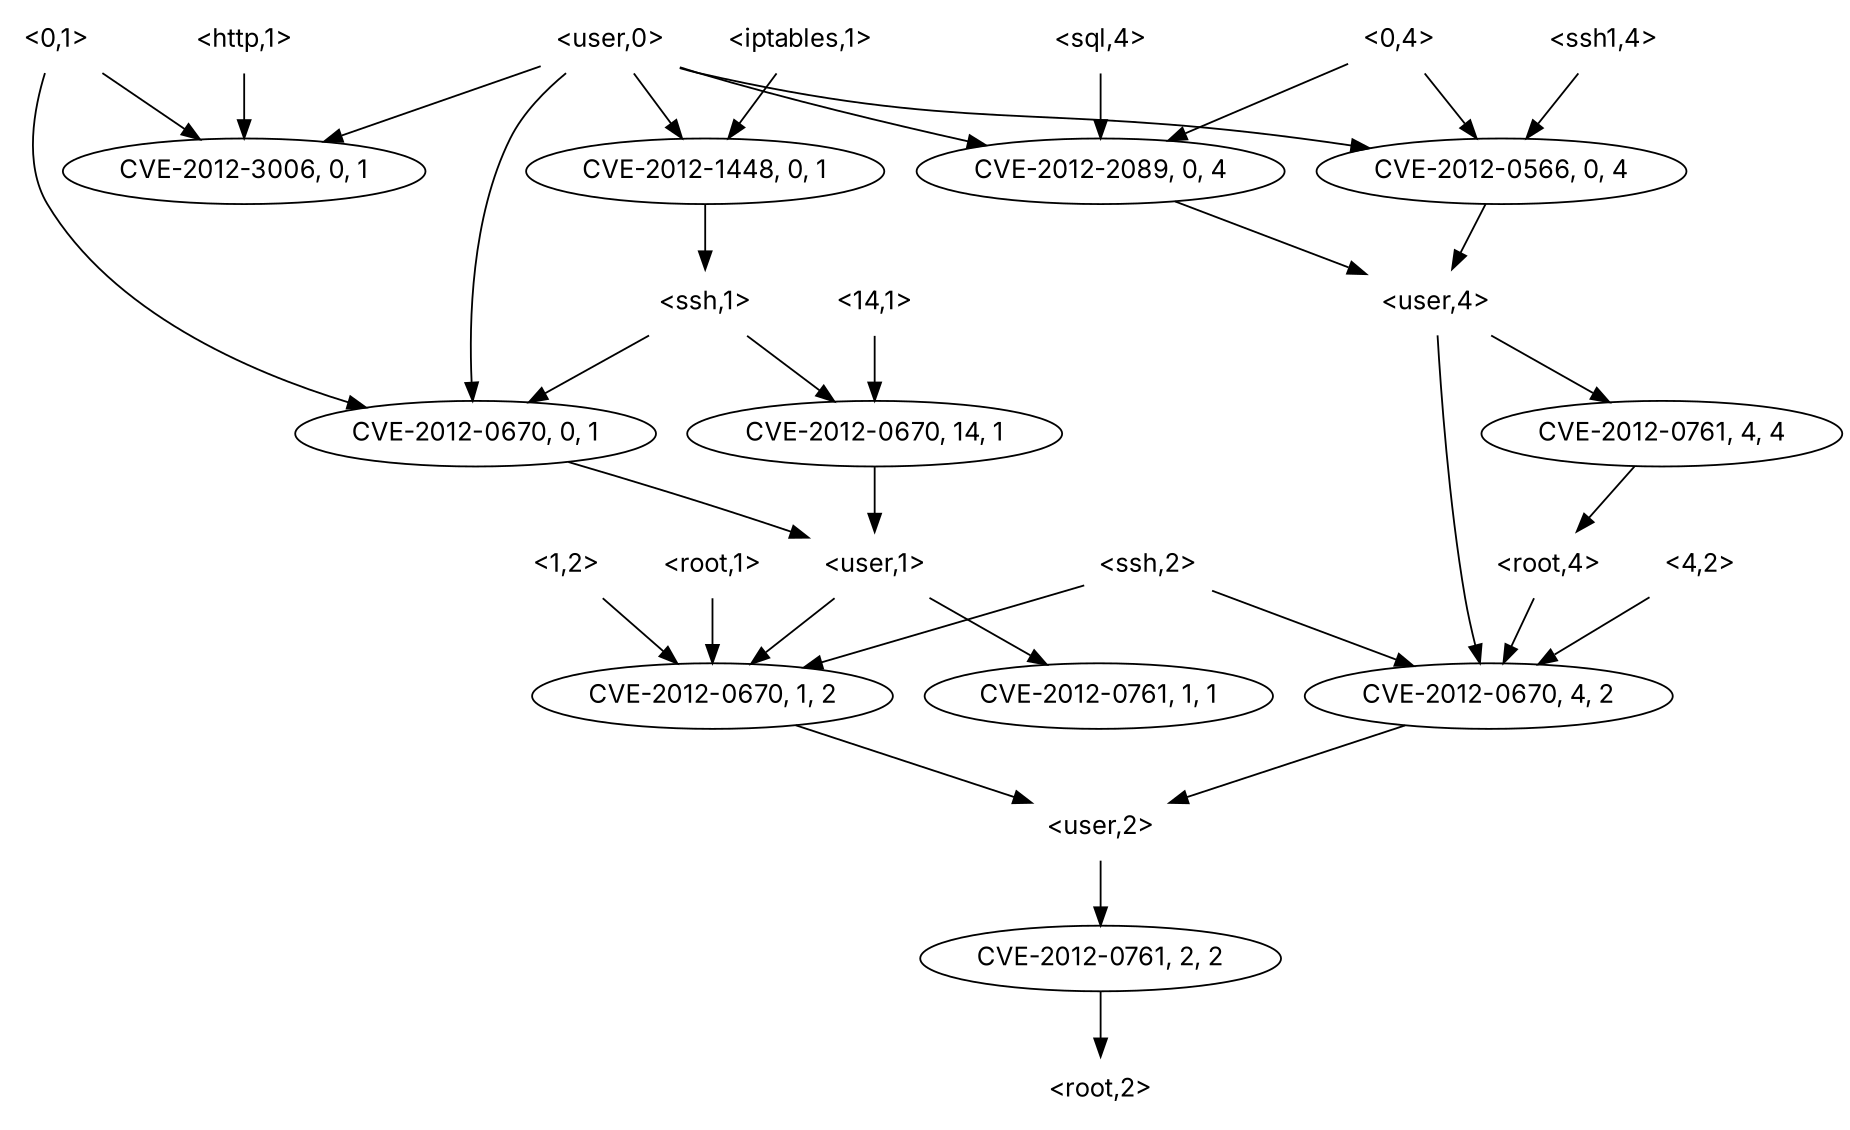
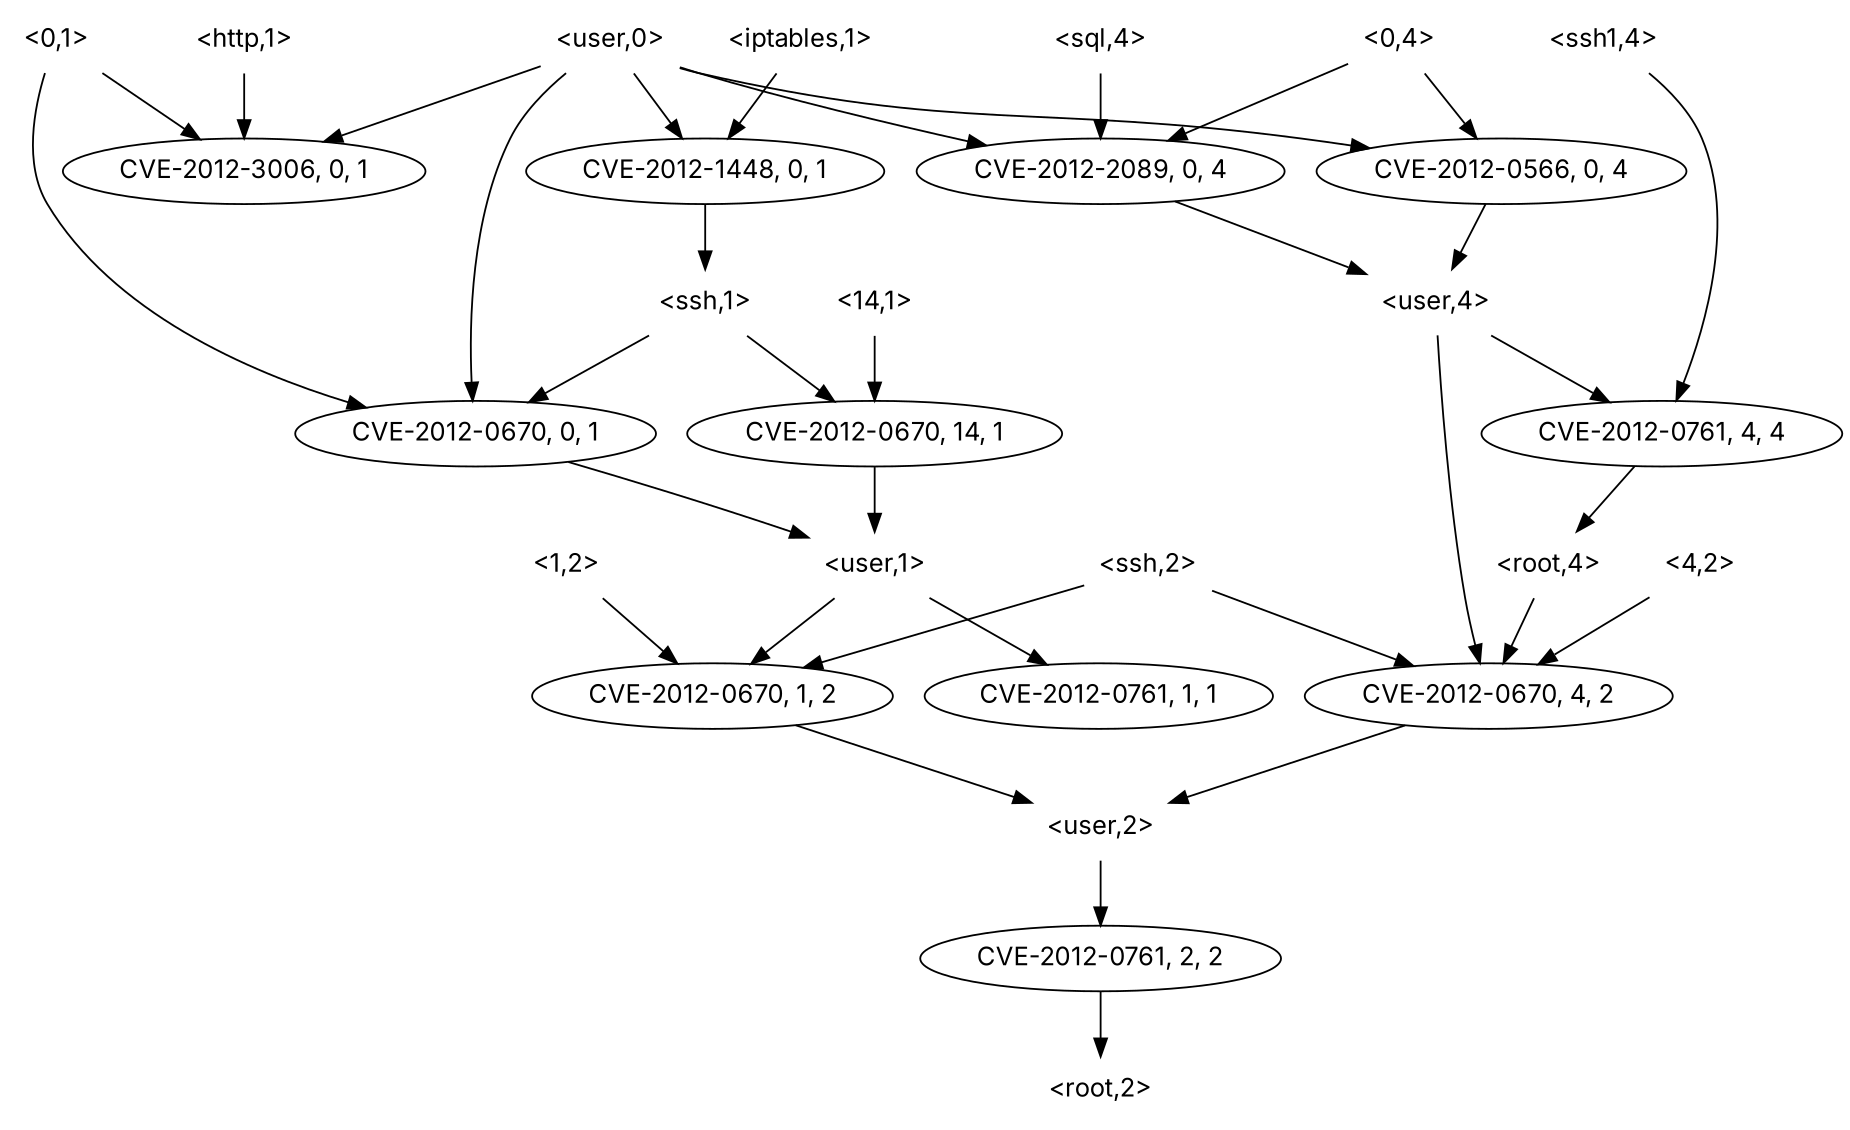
(1558, 99) -> (1717, 220)
(712, 565) -> none
